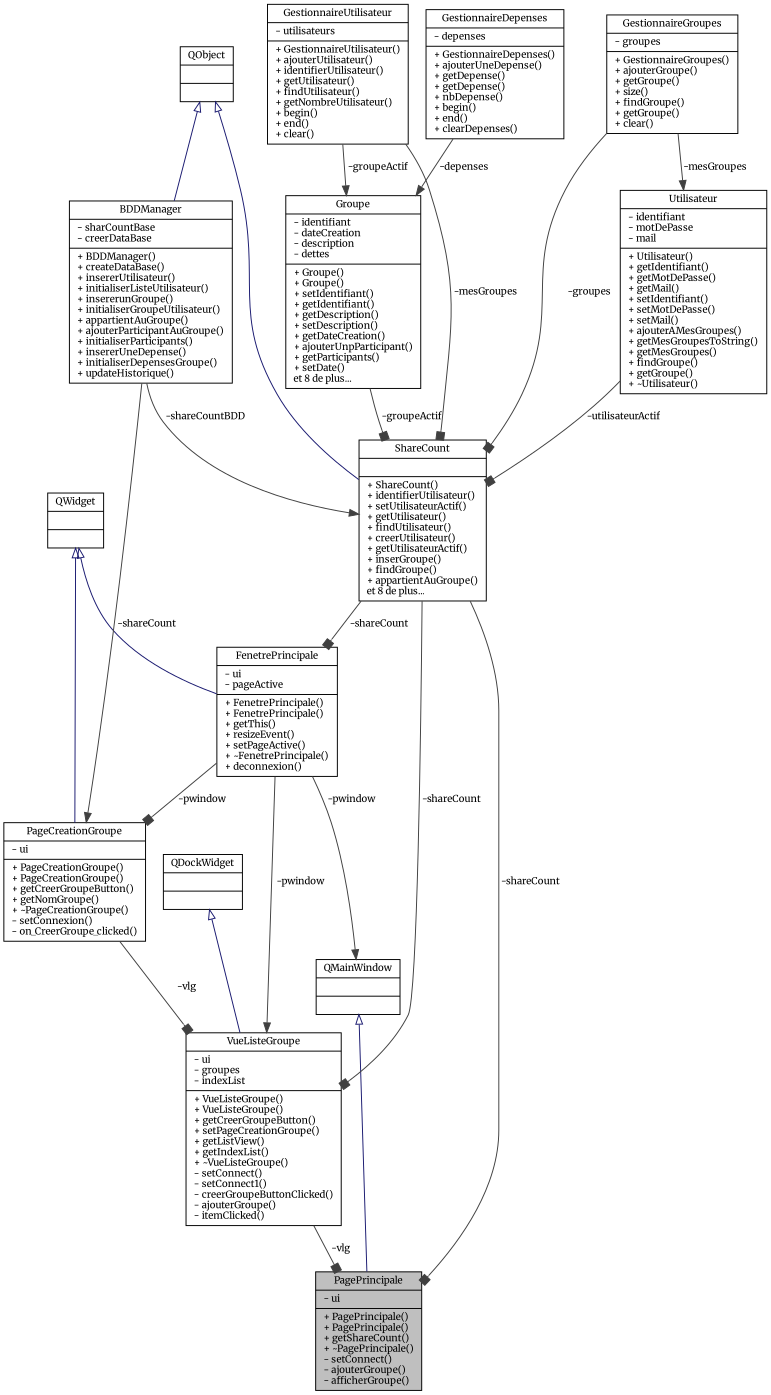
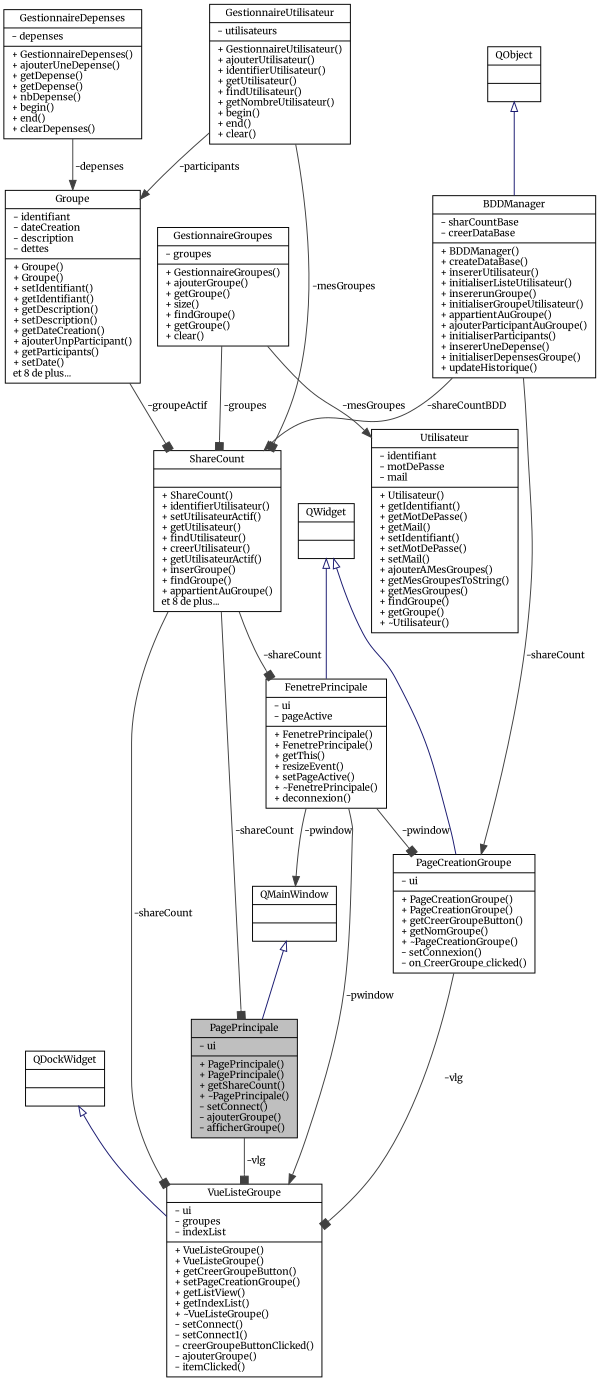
(377, 167) -> (209, 167)
(251, 313) -> none
(560, 433) -> none
(324, 1244) -> (244, 1156)
